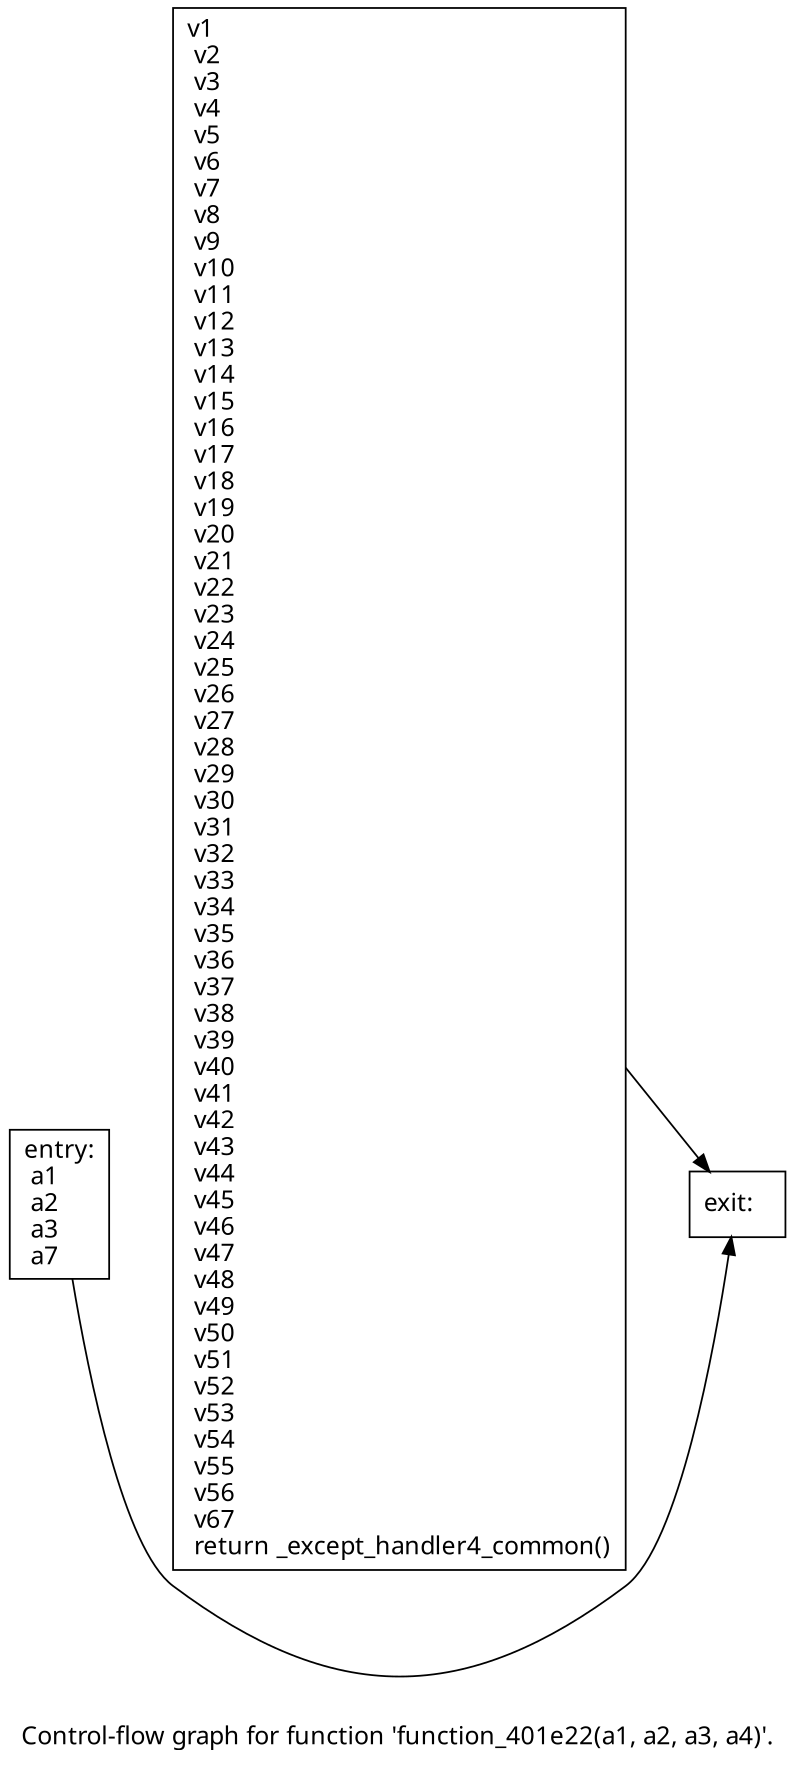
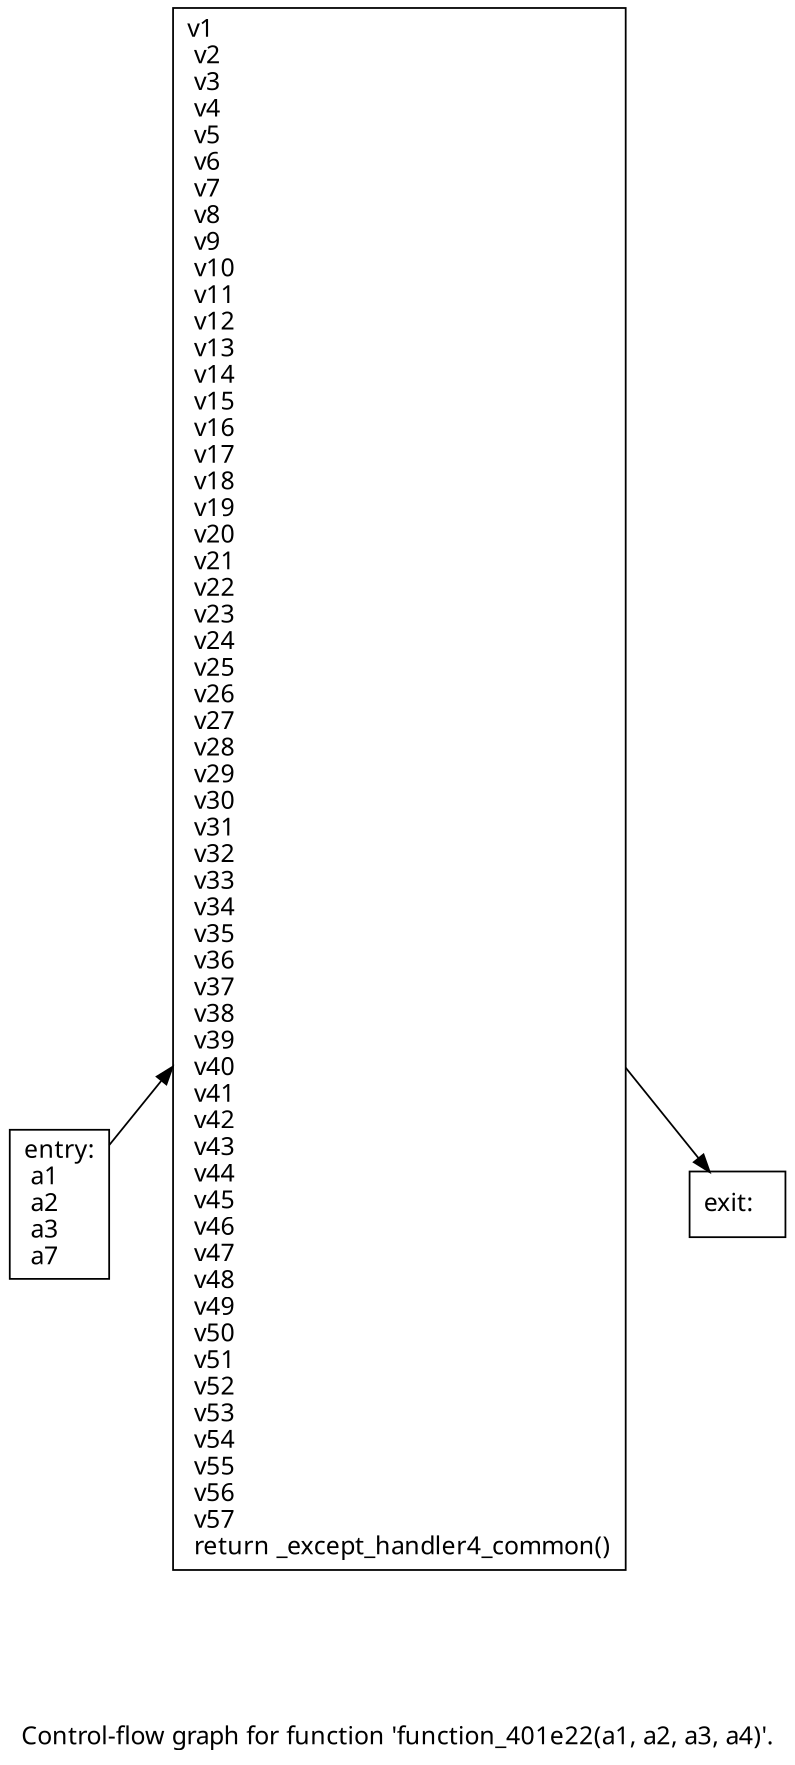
(212, 1520) -> (212, 1520)
(411, 1675) -> (135, 1113)
